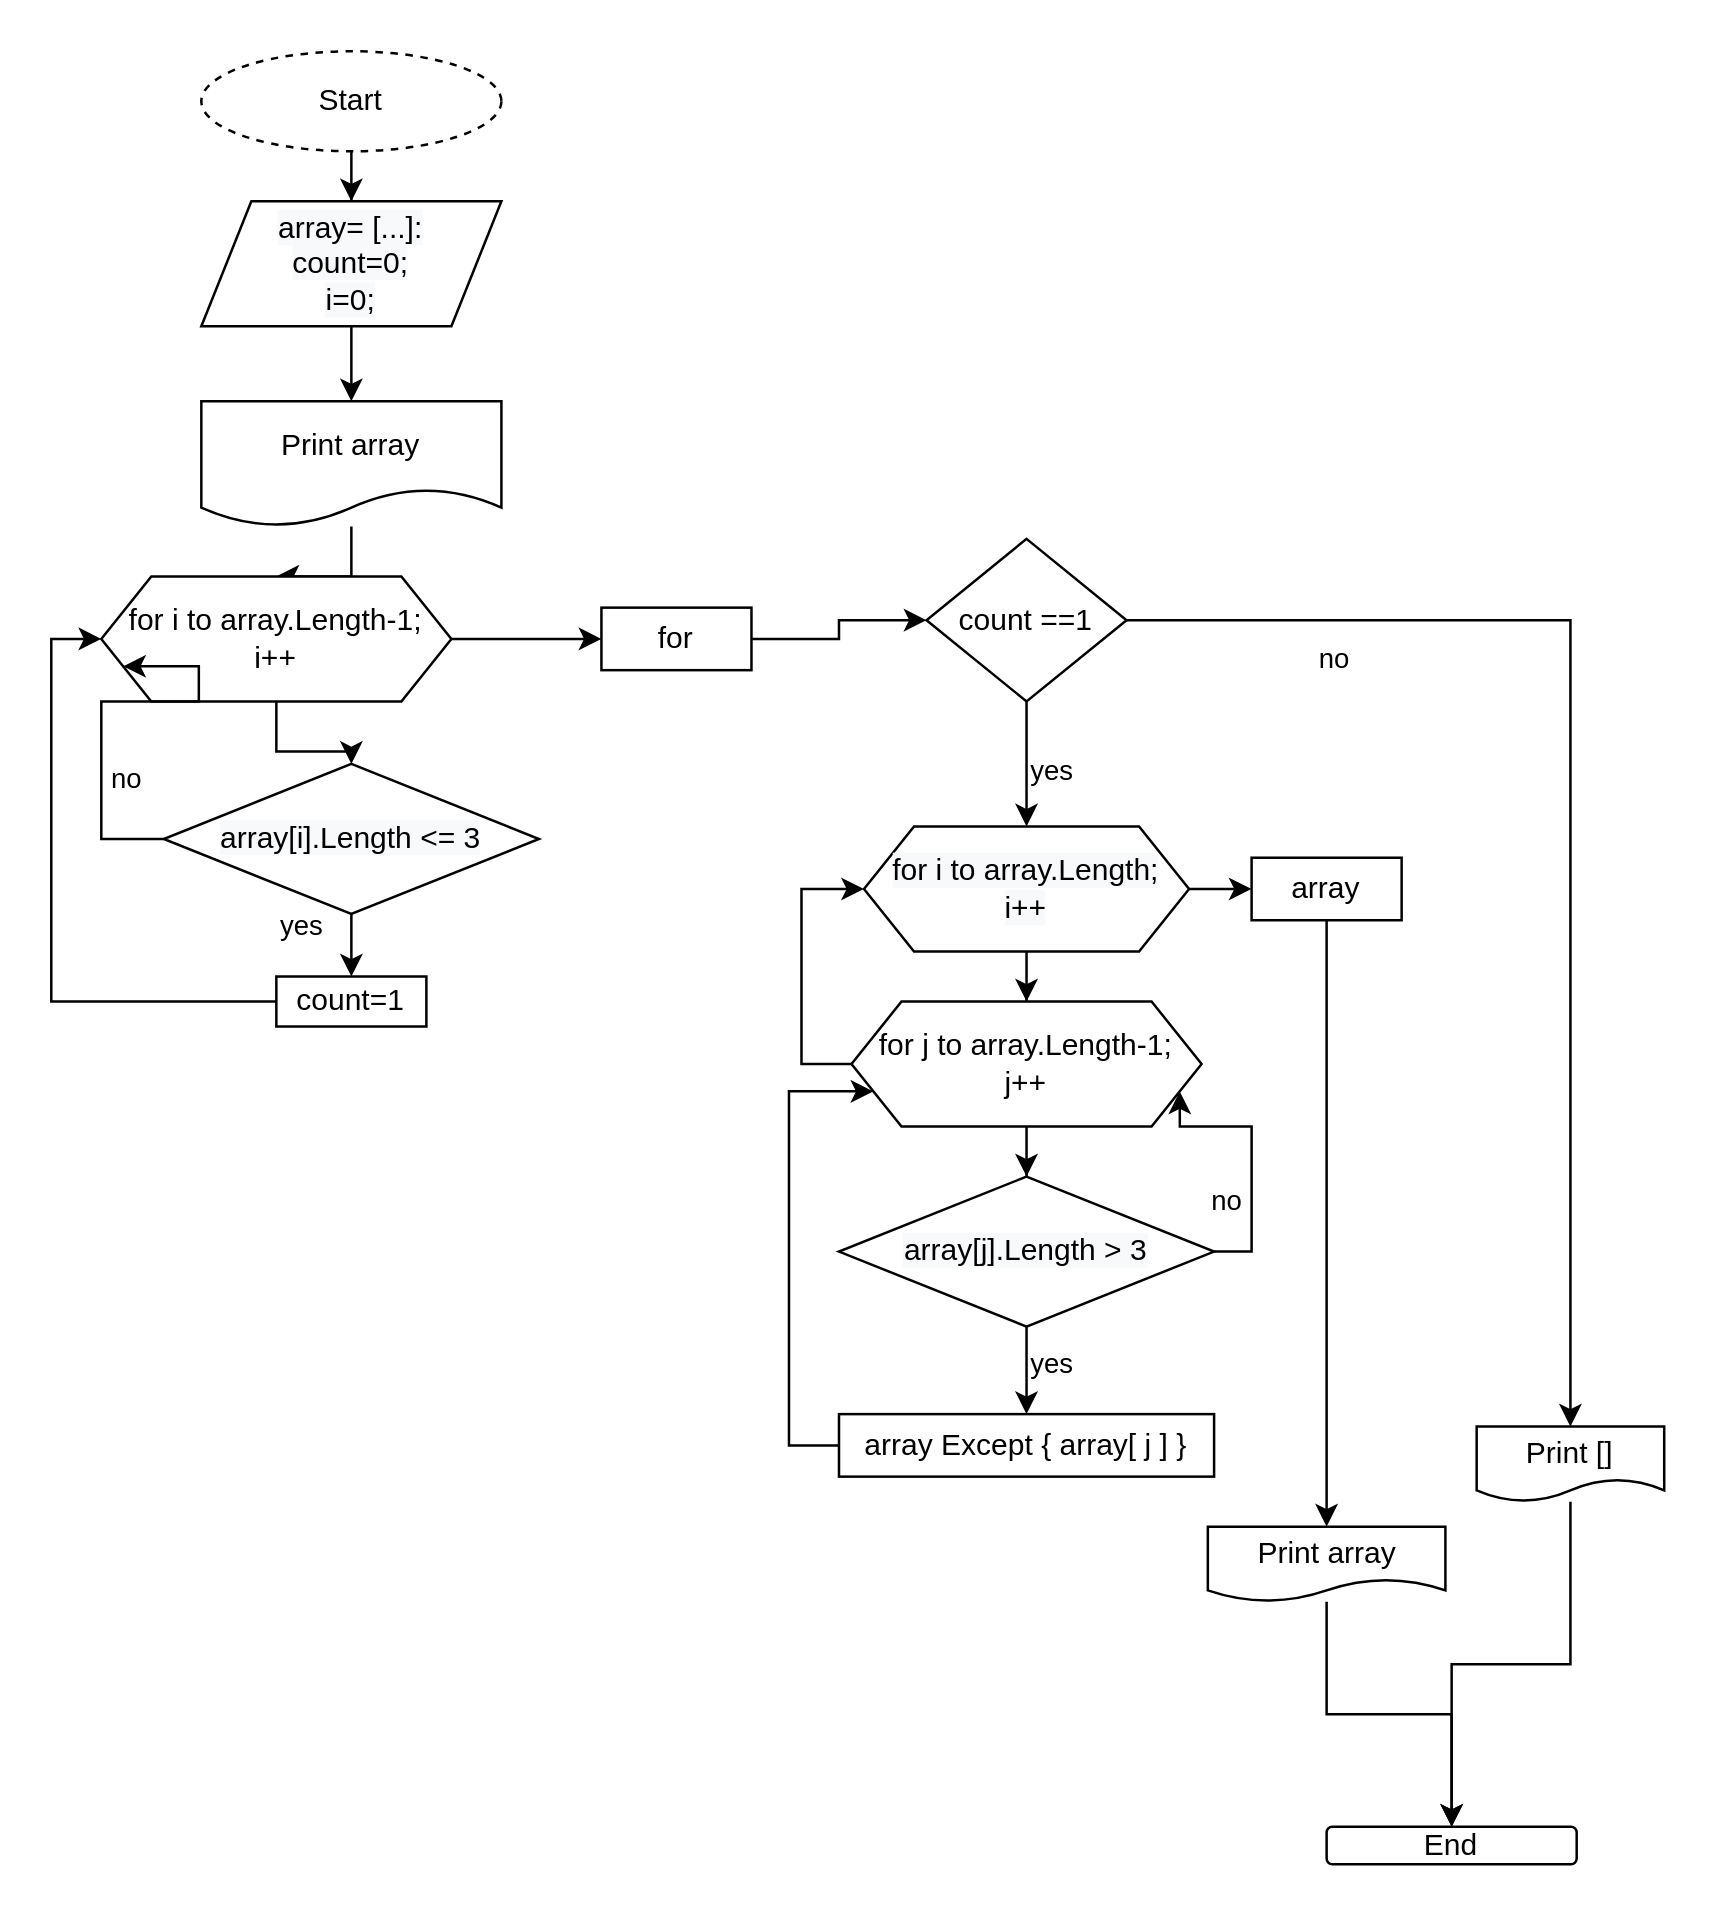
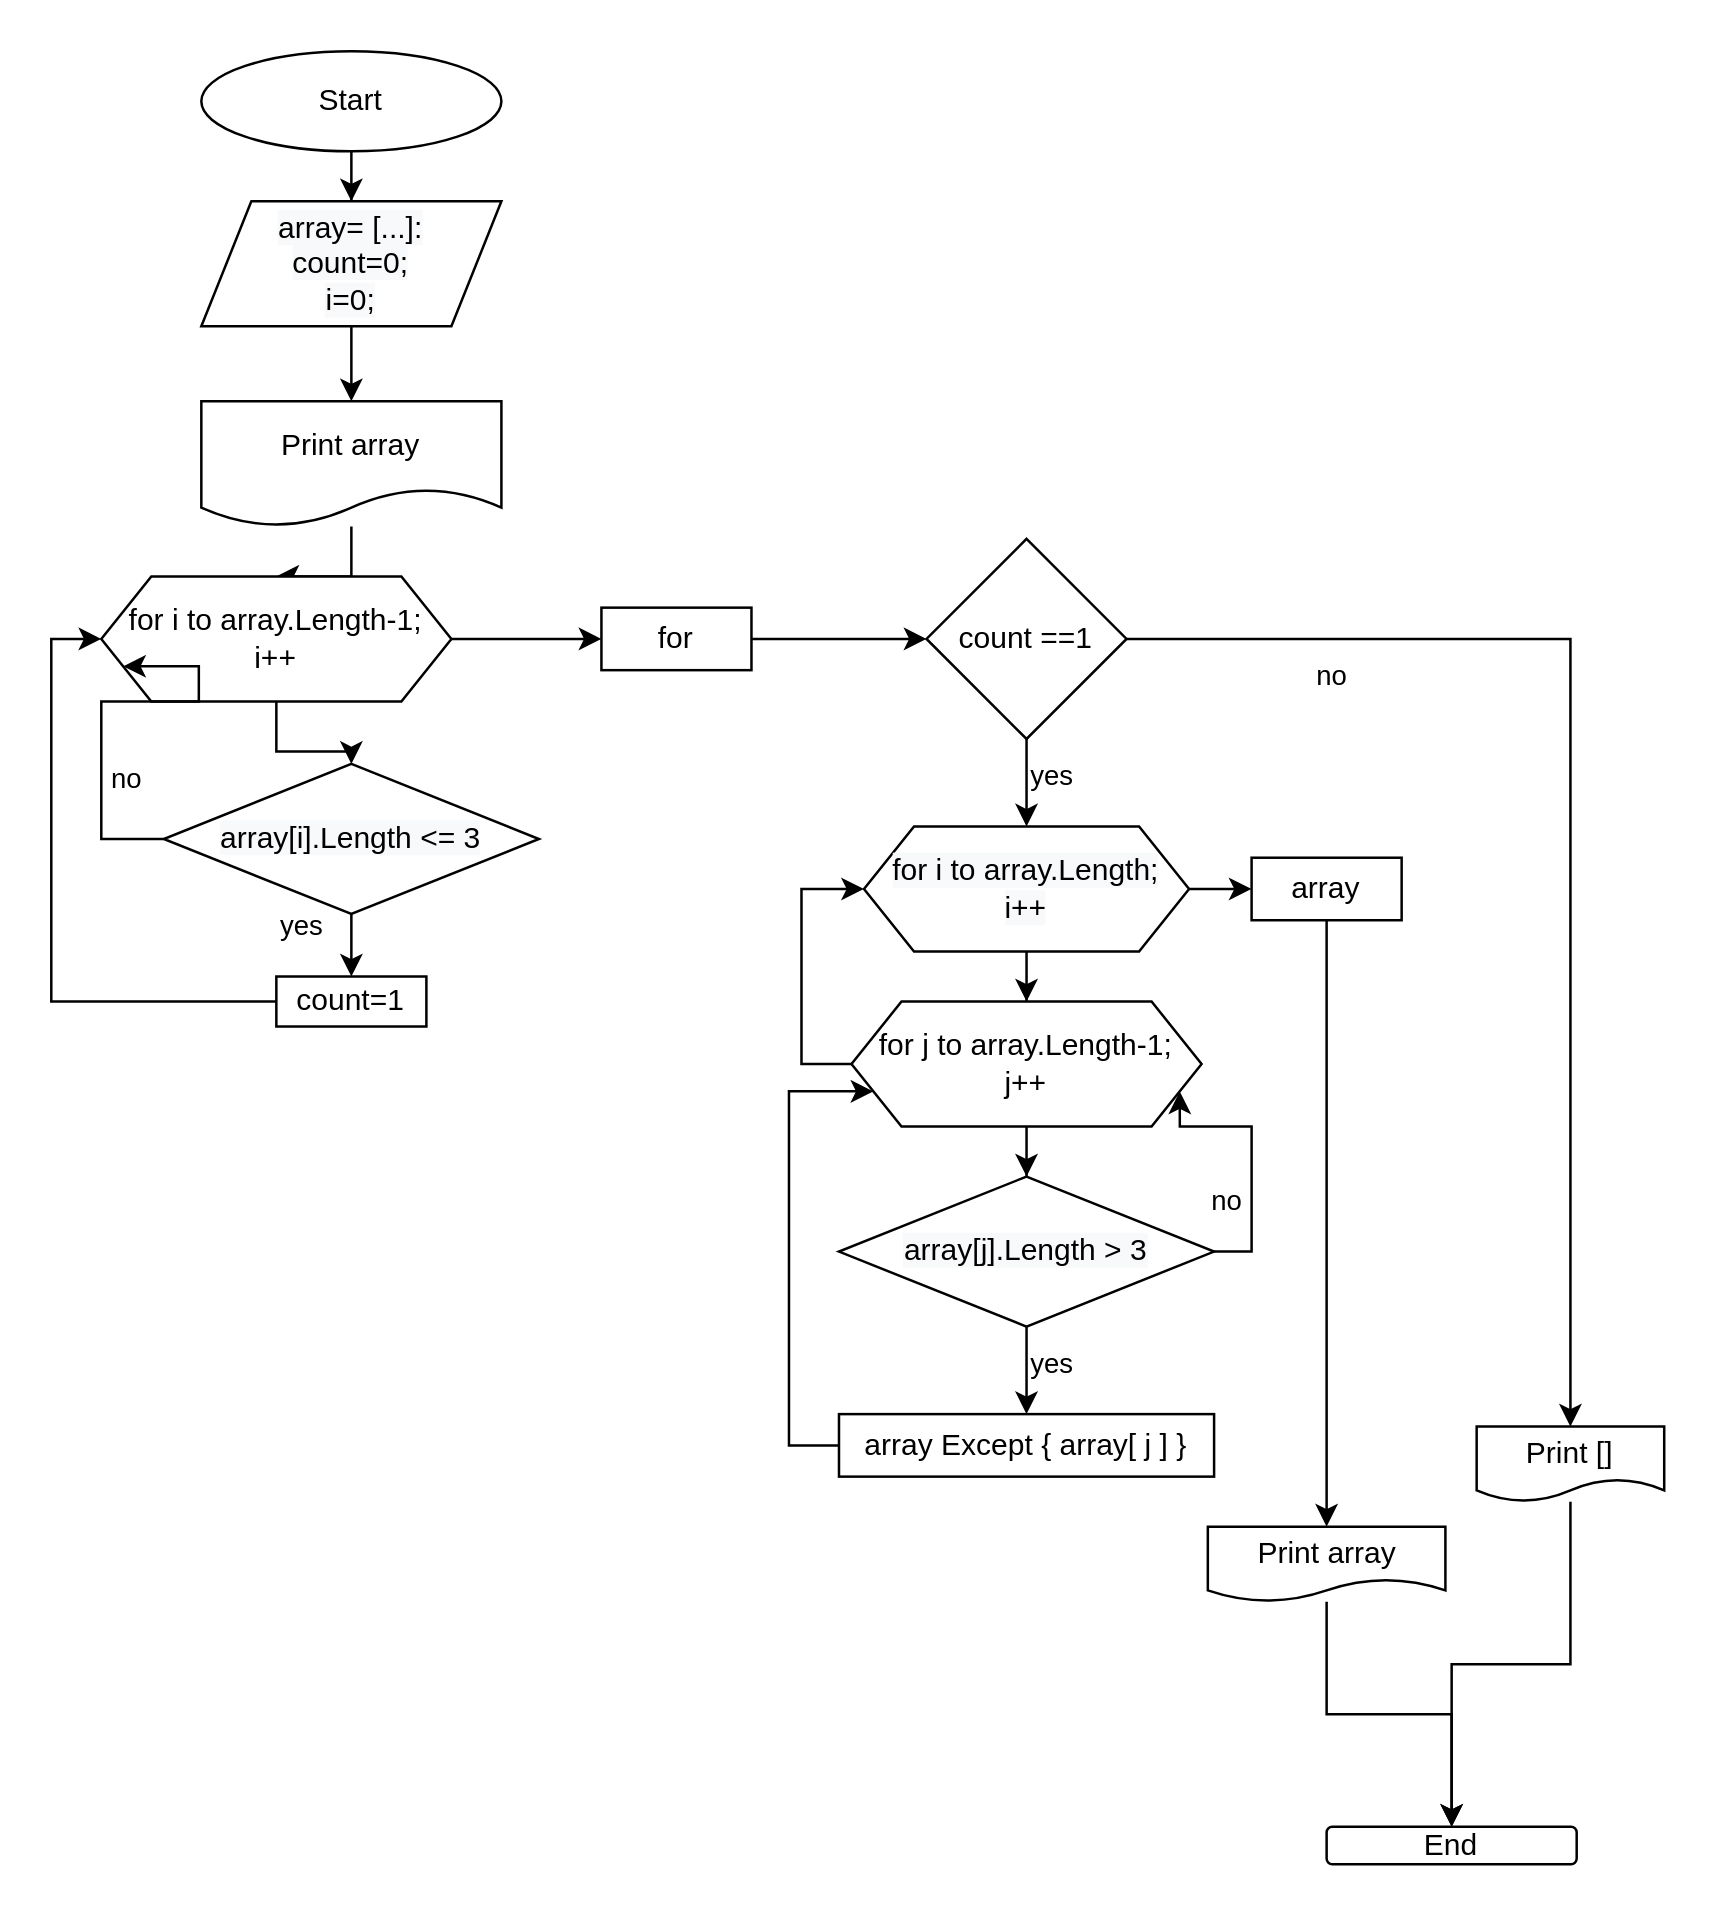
(351, 101) -> (351, 101)
(1026, 620) -> (1026, 639)
